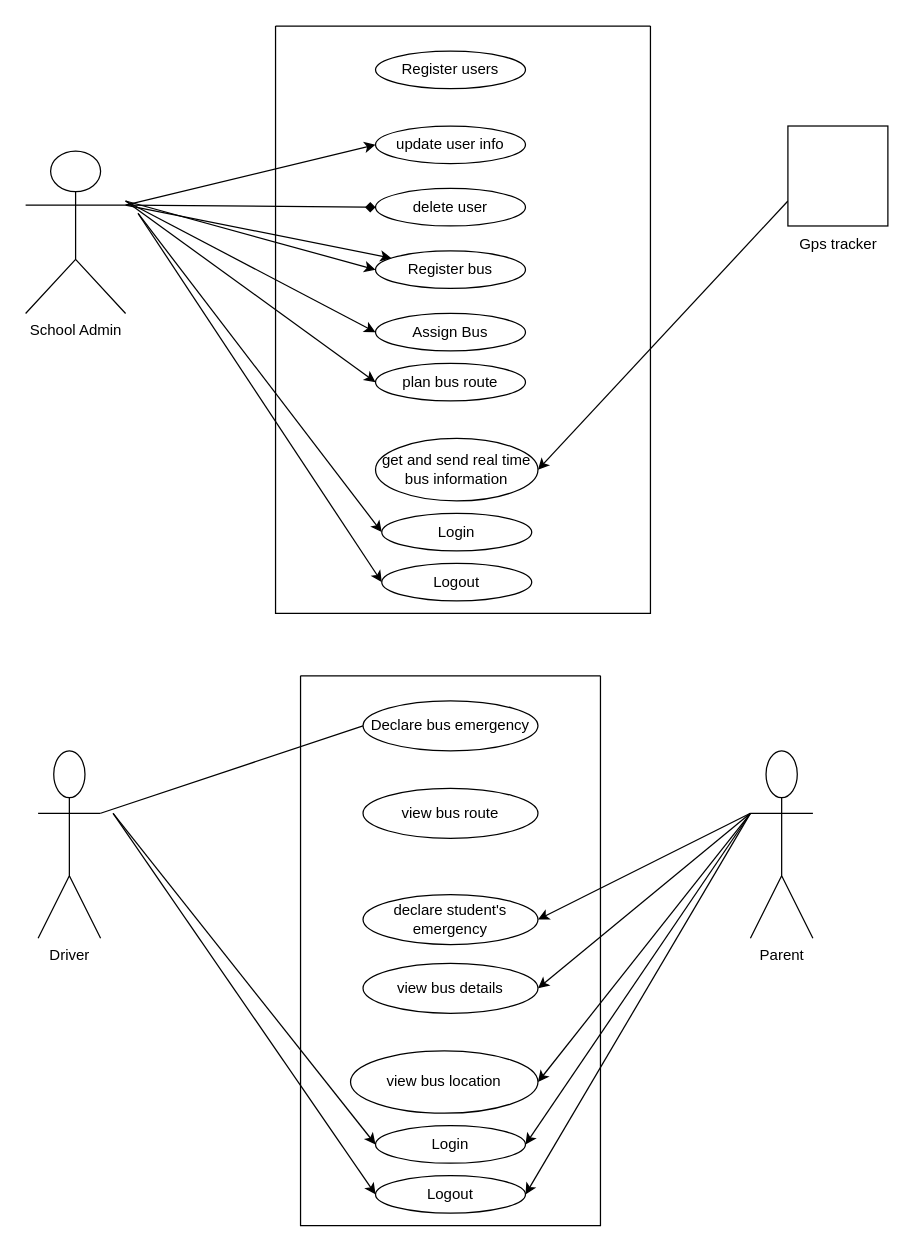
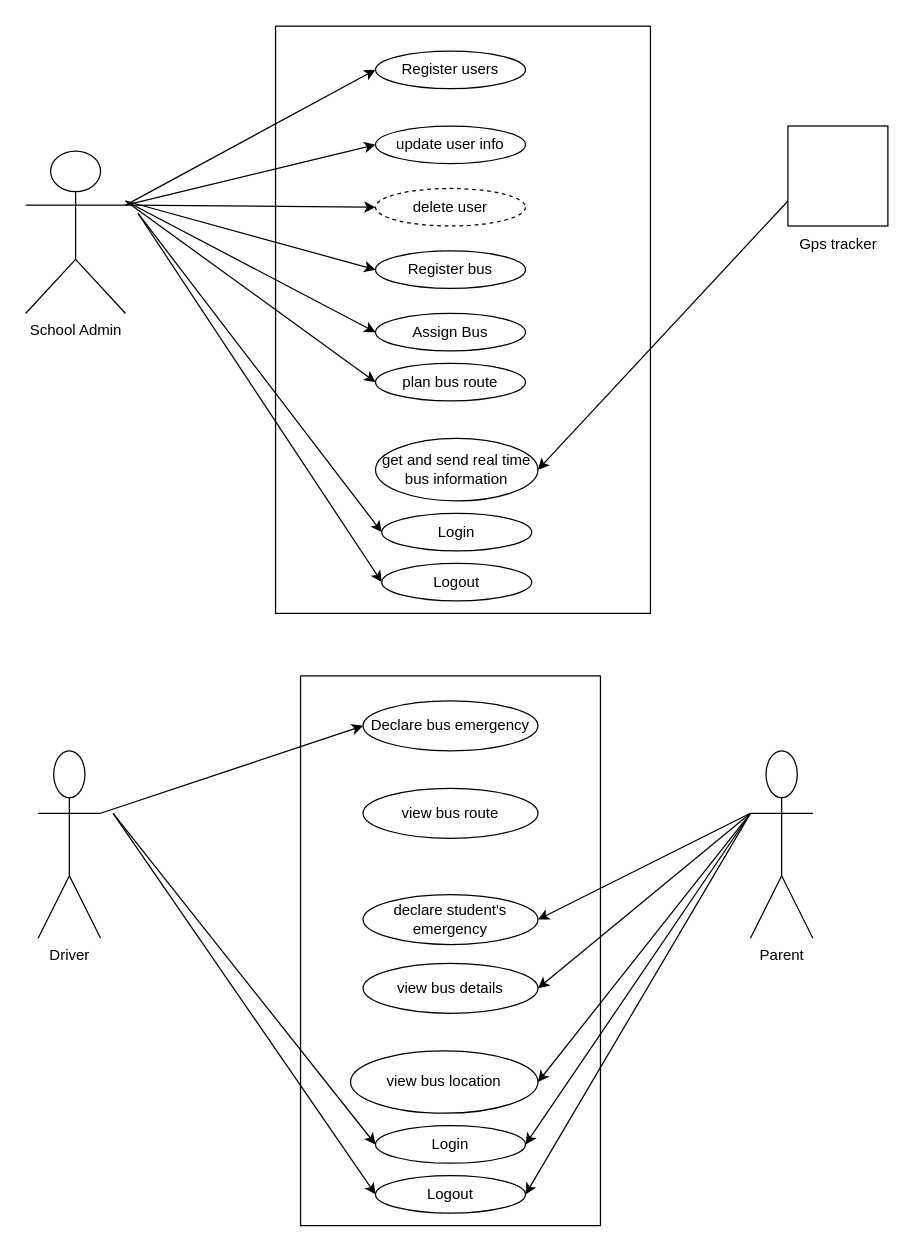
(365, 207) -> (366, 207)
(451, 207) -> (451, 207)
(292, 238) -> (251, 137)
(356, 728) -> (354, 729)
